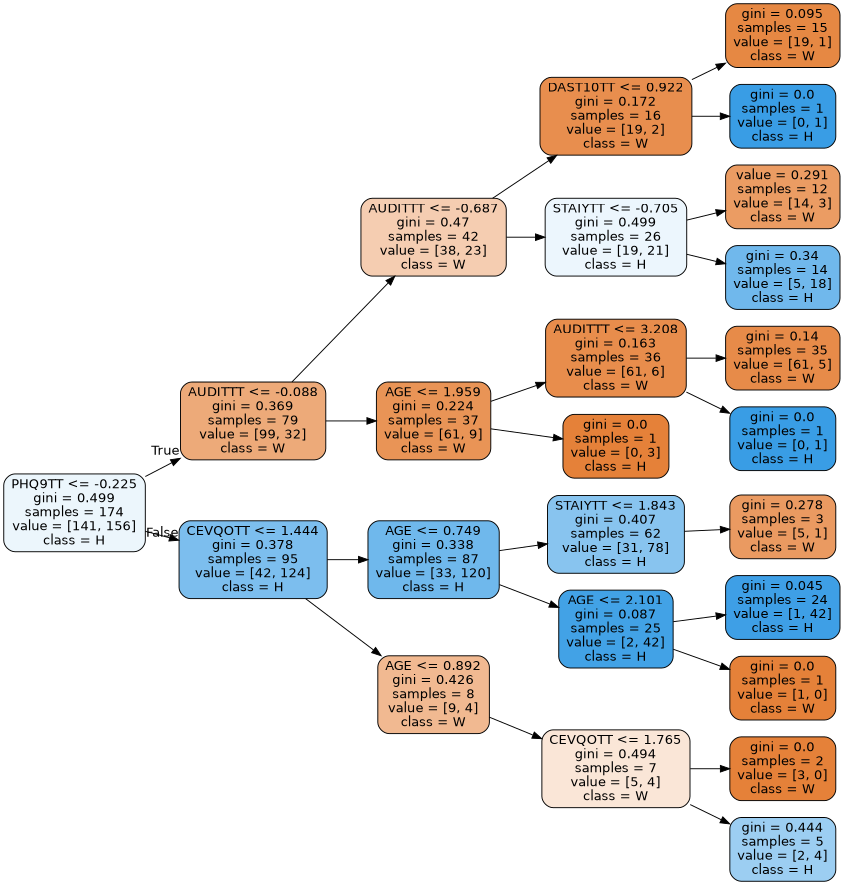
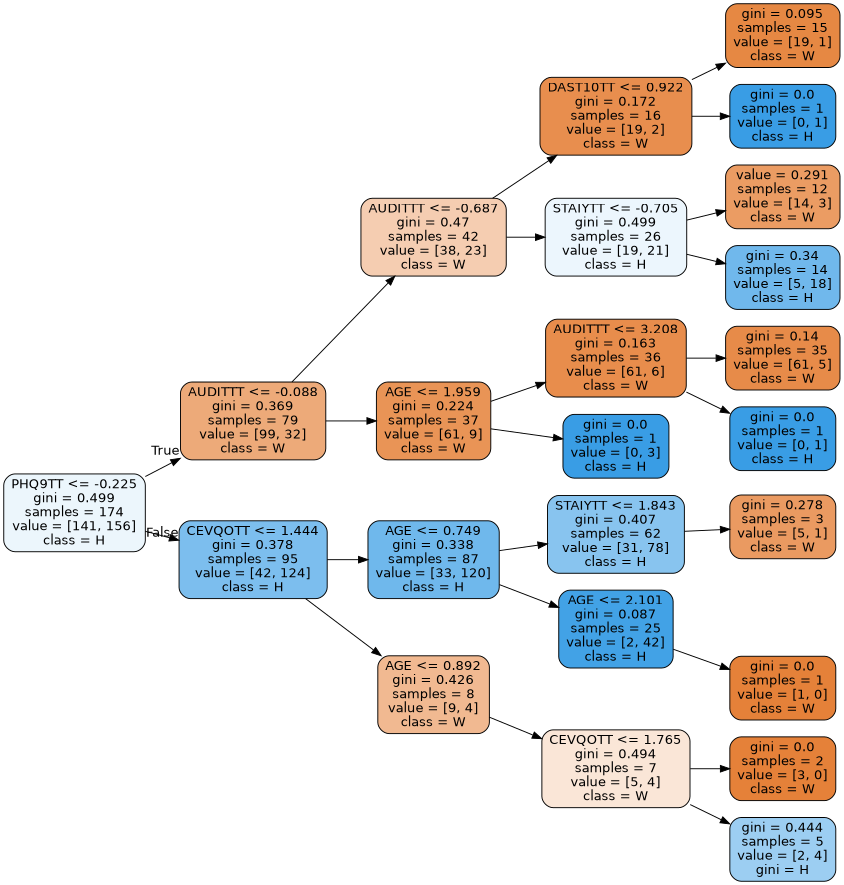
(616, 446) -> (616, 446)
(783, 608) -> none
(783, 849) -> (783, 849)
